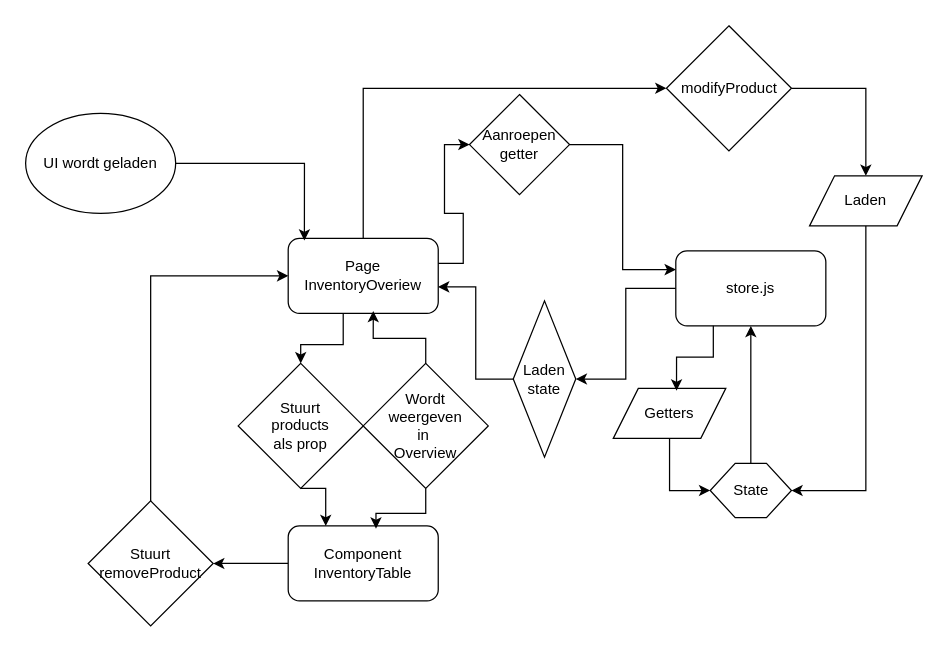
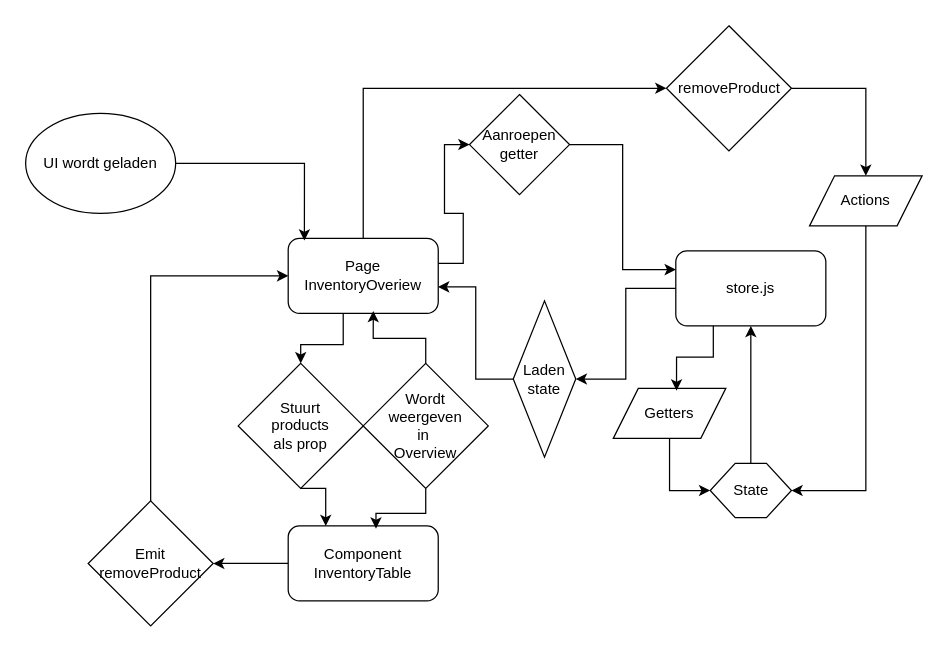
(729, 88) -> (729, 88)
(866, 201) -> (866, 201)
(151, 563) -> (151, 563)
